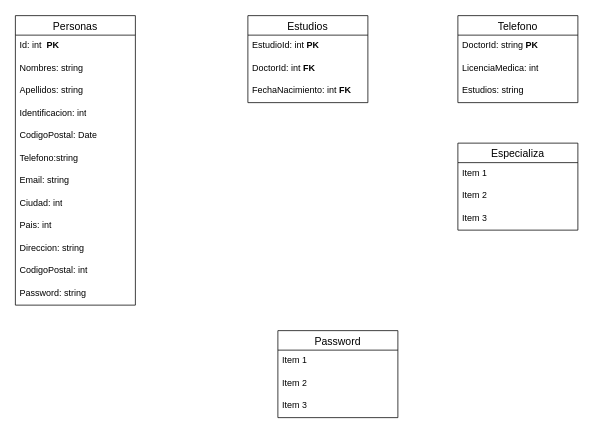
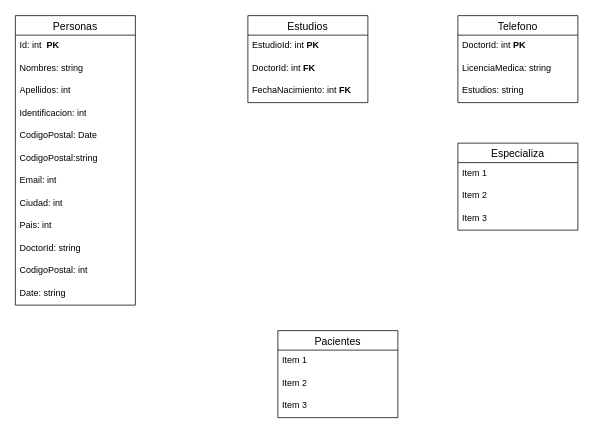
(506, 46) -> (498, 46)
(503, 68) -> (511, 68)
(56, 91) -> (48, 91)
(54, 158) -> (63, 158)
(47, 181) -> (39, 181)
(57, 248) -> (57, 248)
(57, 293) -> (47, 293)
(338, 341) -> (338, 341)
